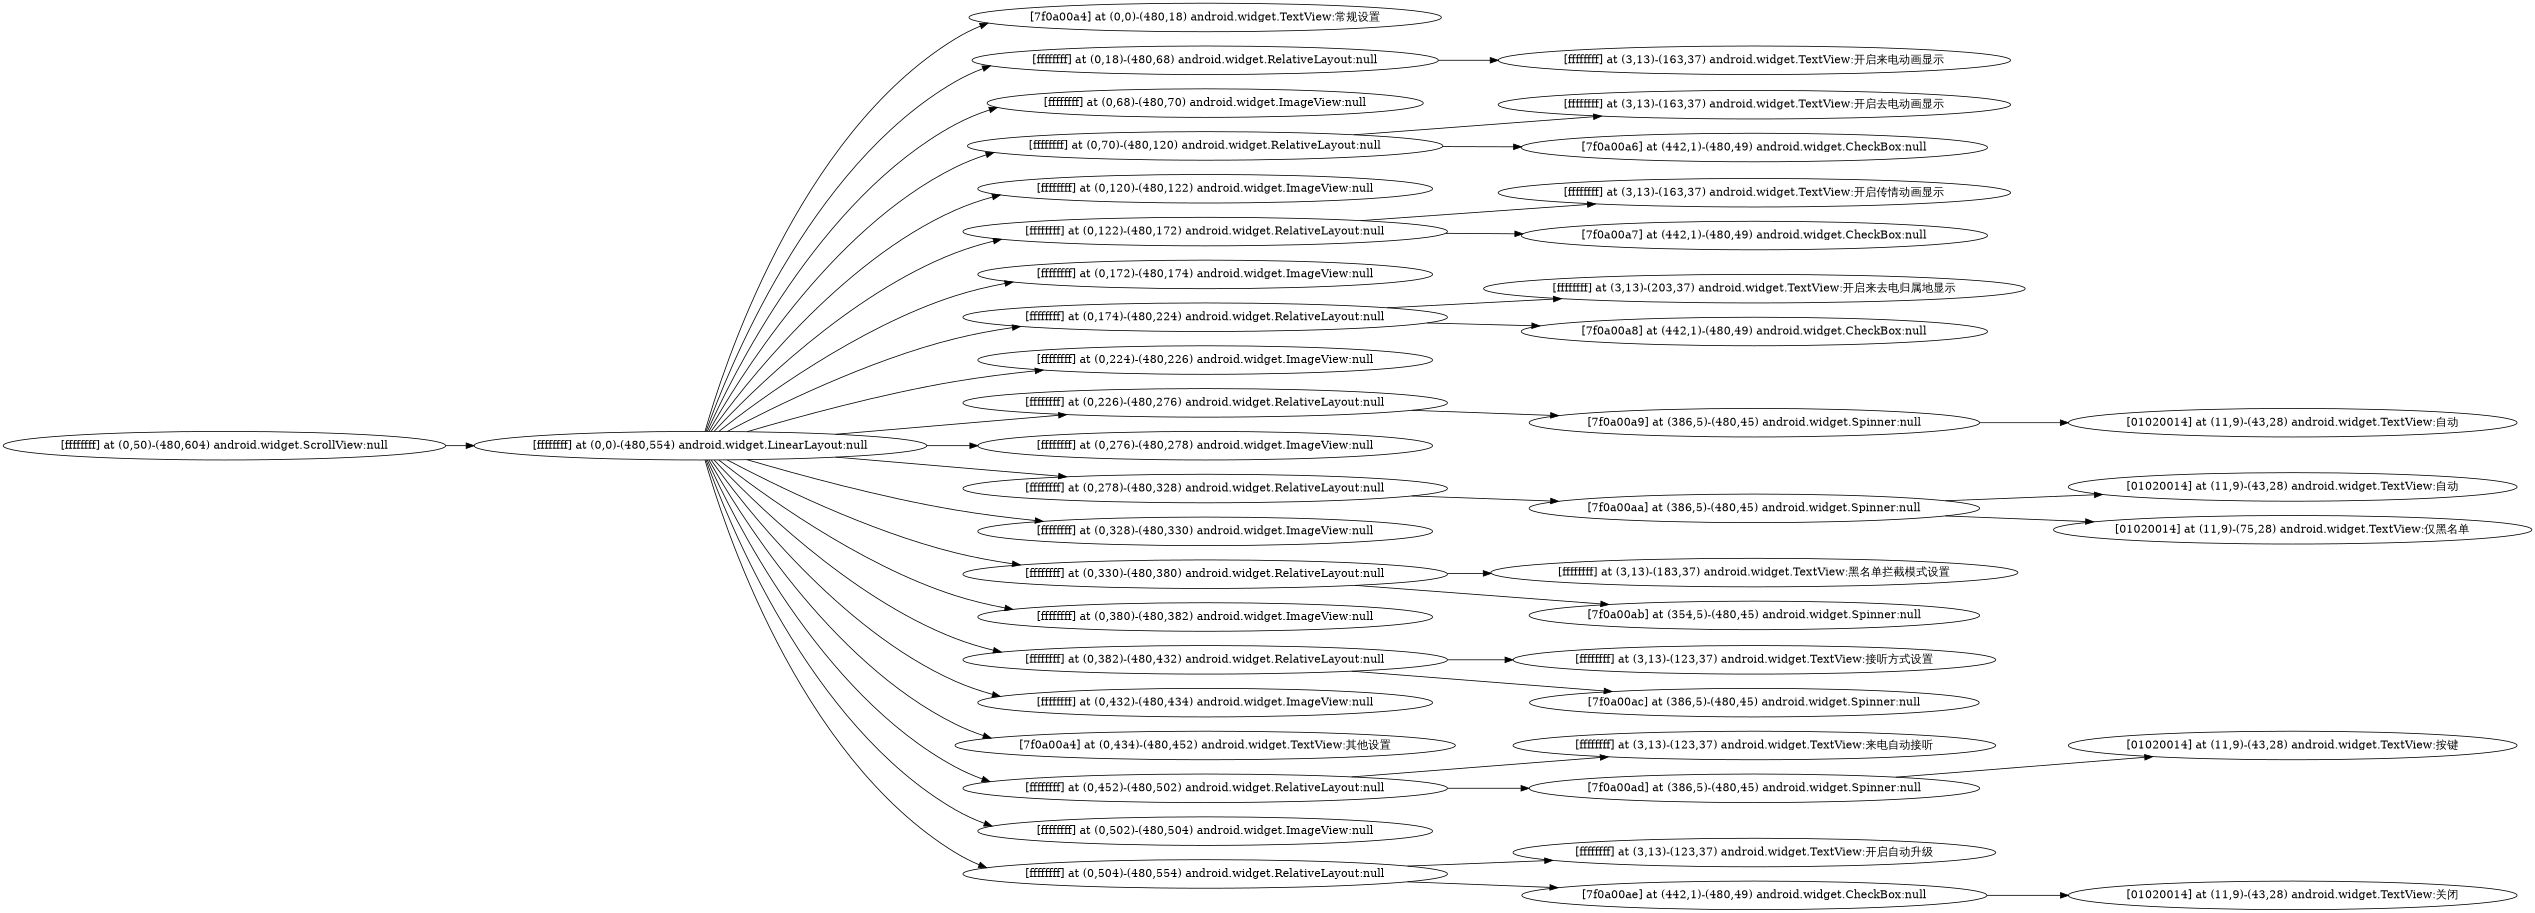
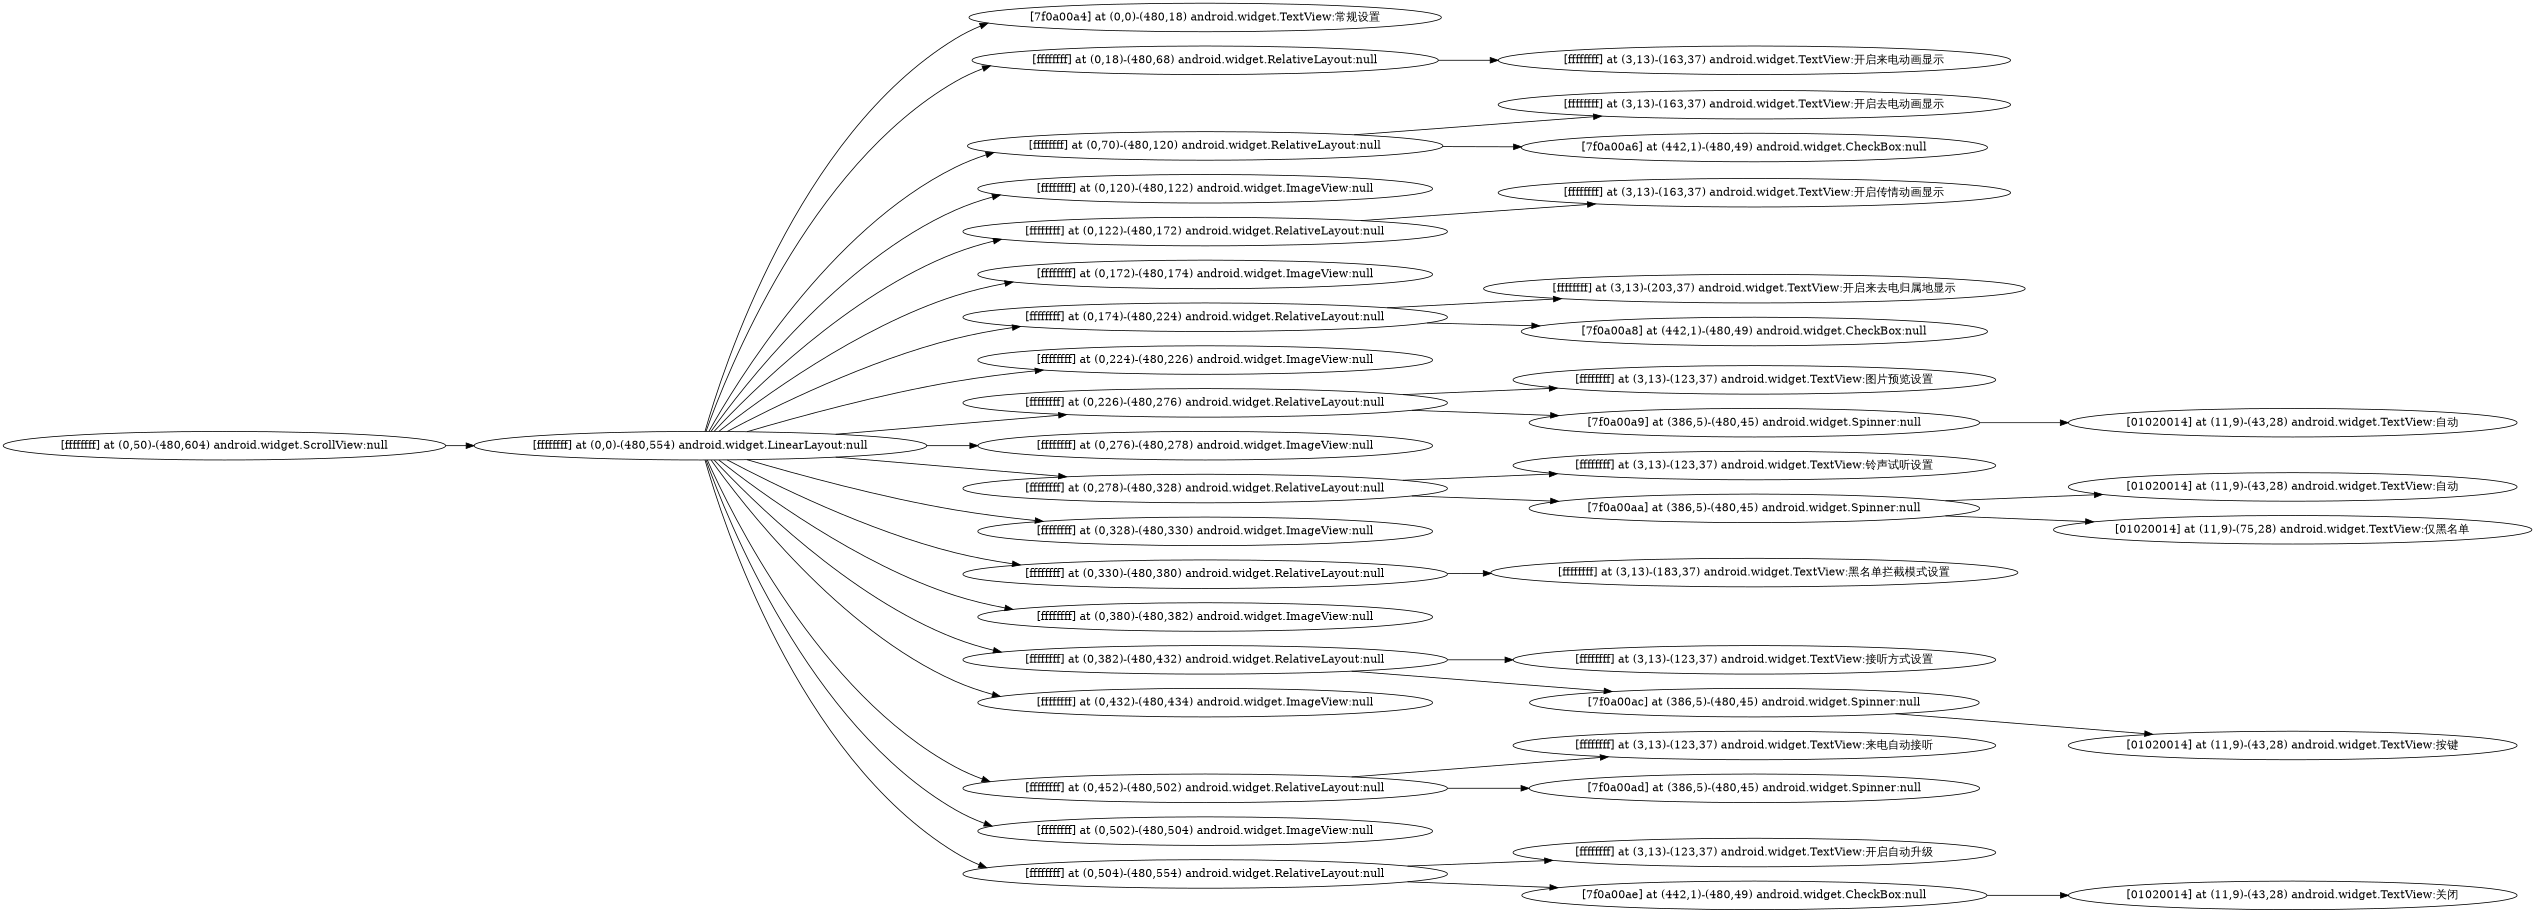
(1205, 103) -> none
(1754, 236) -> none
none -> (1754, 380)
none -> (1754, 466)
(1754, 615) -> none
(1205, 745) -> none
(2020, 767) -> (2020, 724)
